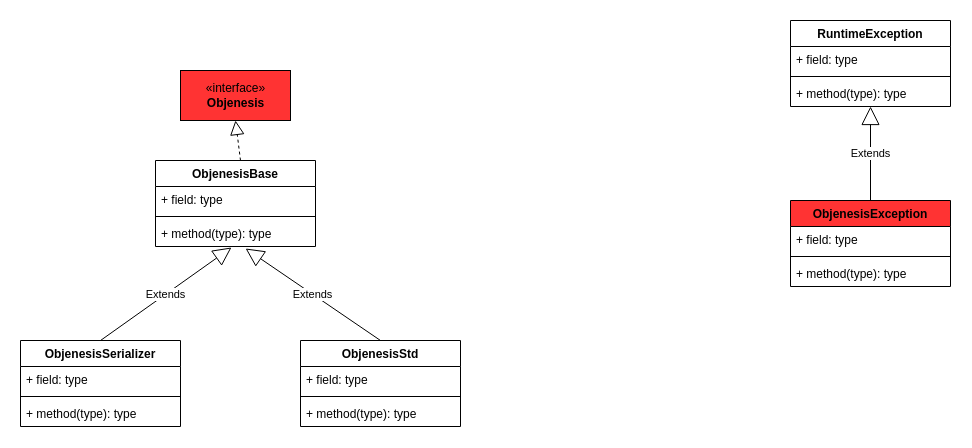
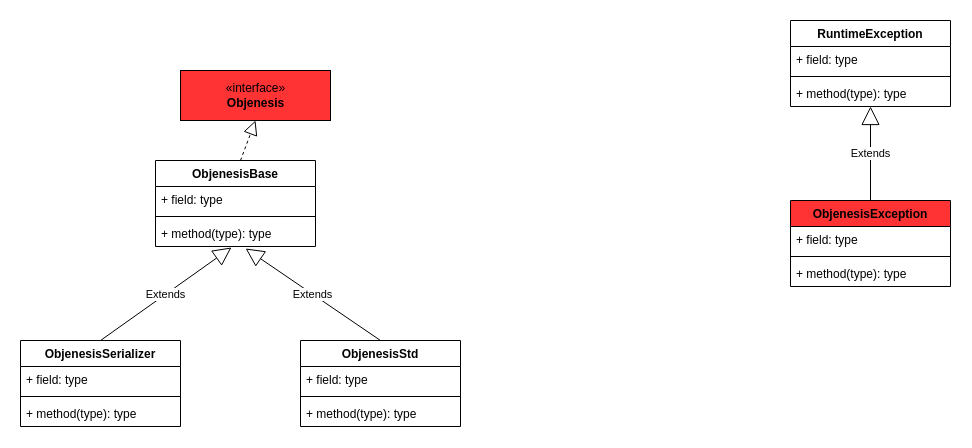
(236, 96) -> (256, 96)
